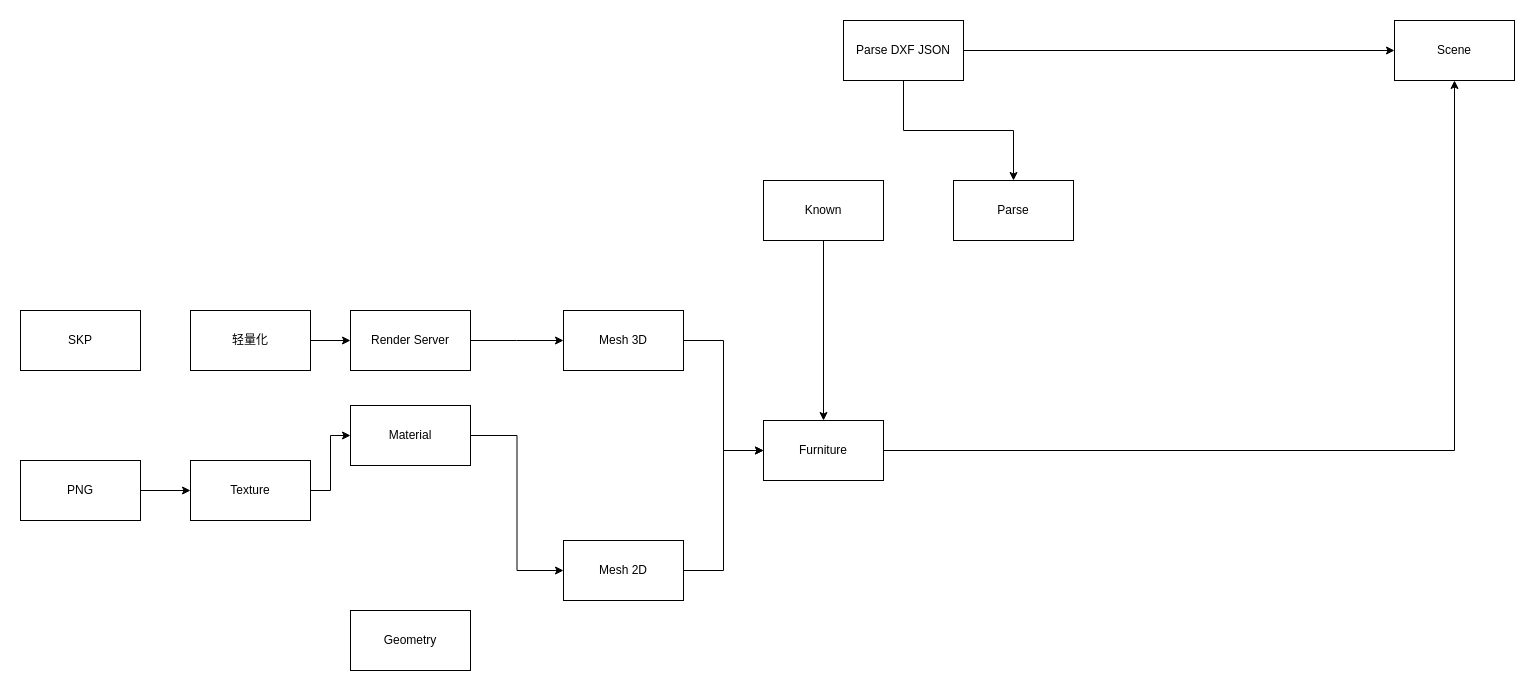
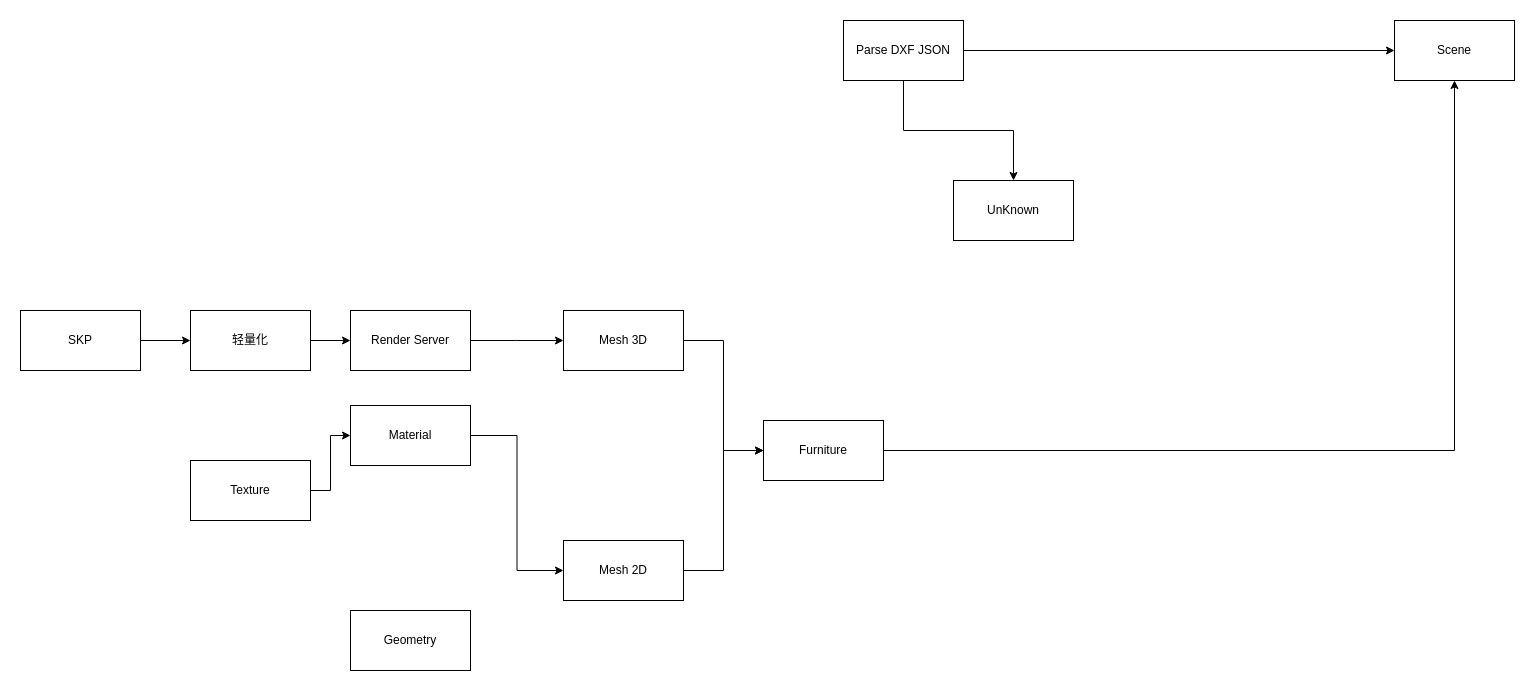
(824, 211) -> none
(1014, 211) -> (1014, 211)
(824, 327) -> none
none -> (162, 341)
(81, 491) -> none
(162, 491) -> none
